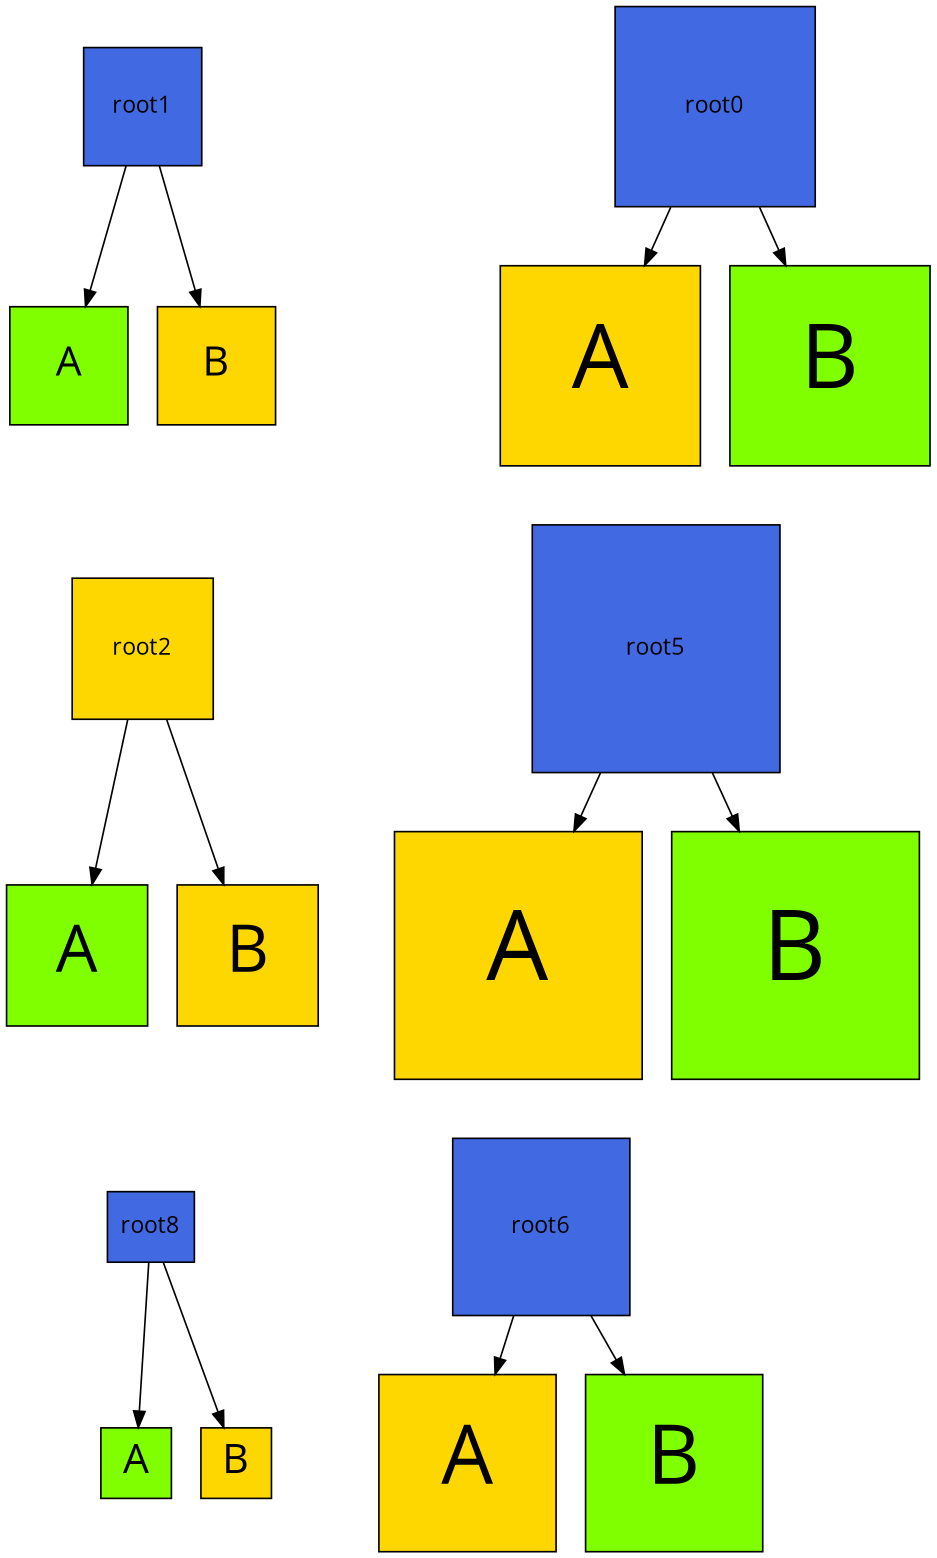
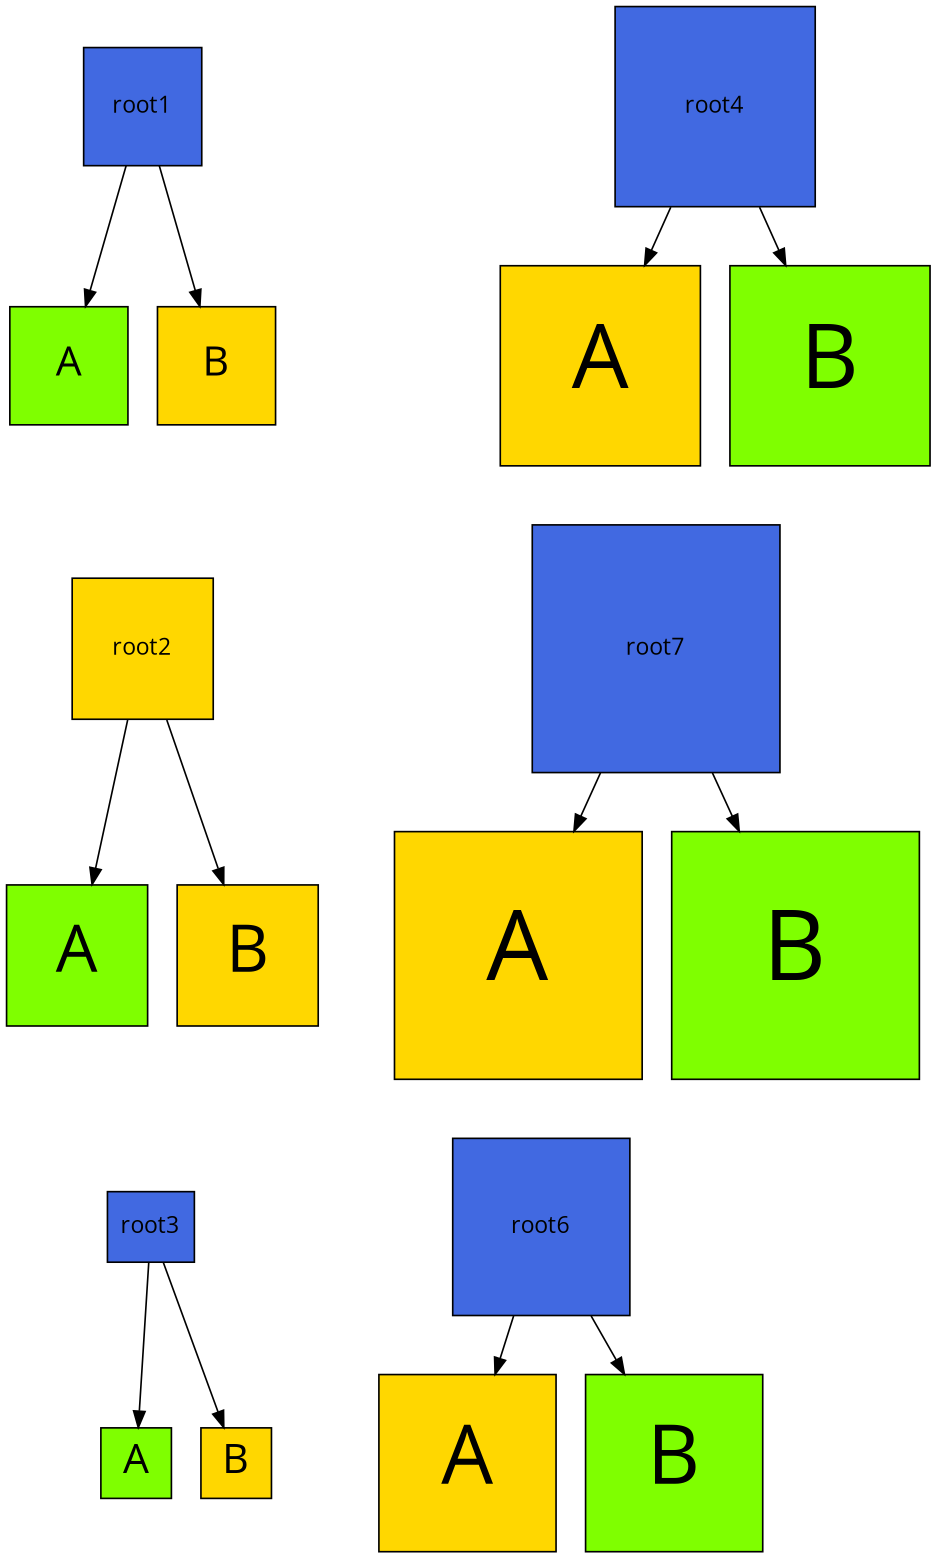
(715, 107) -> (715, 107)
(656, 649) -> (656, 649)
(151, 1227) -> (151, 1227)
